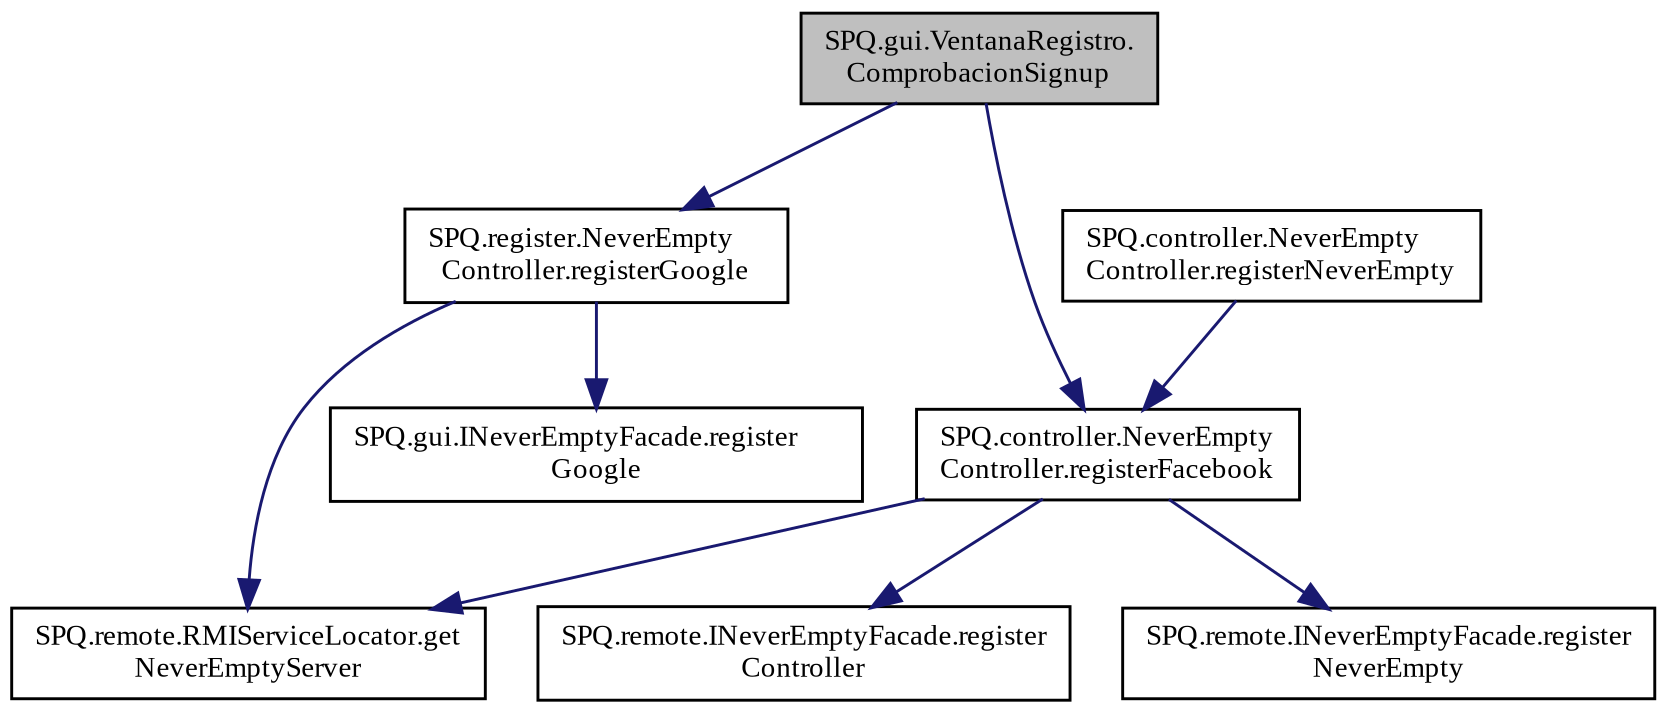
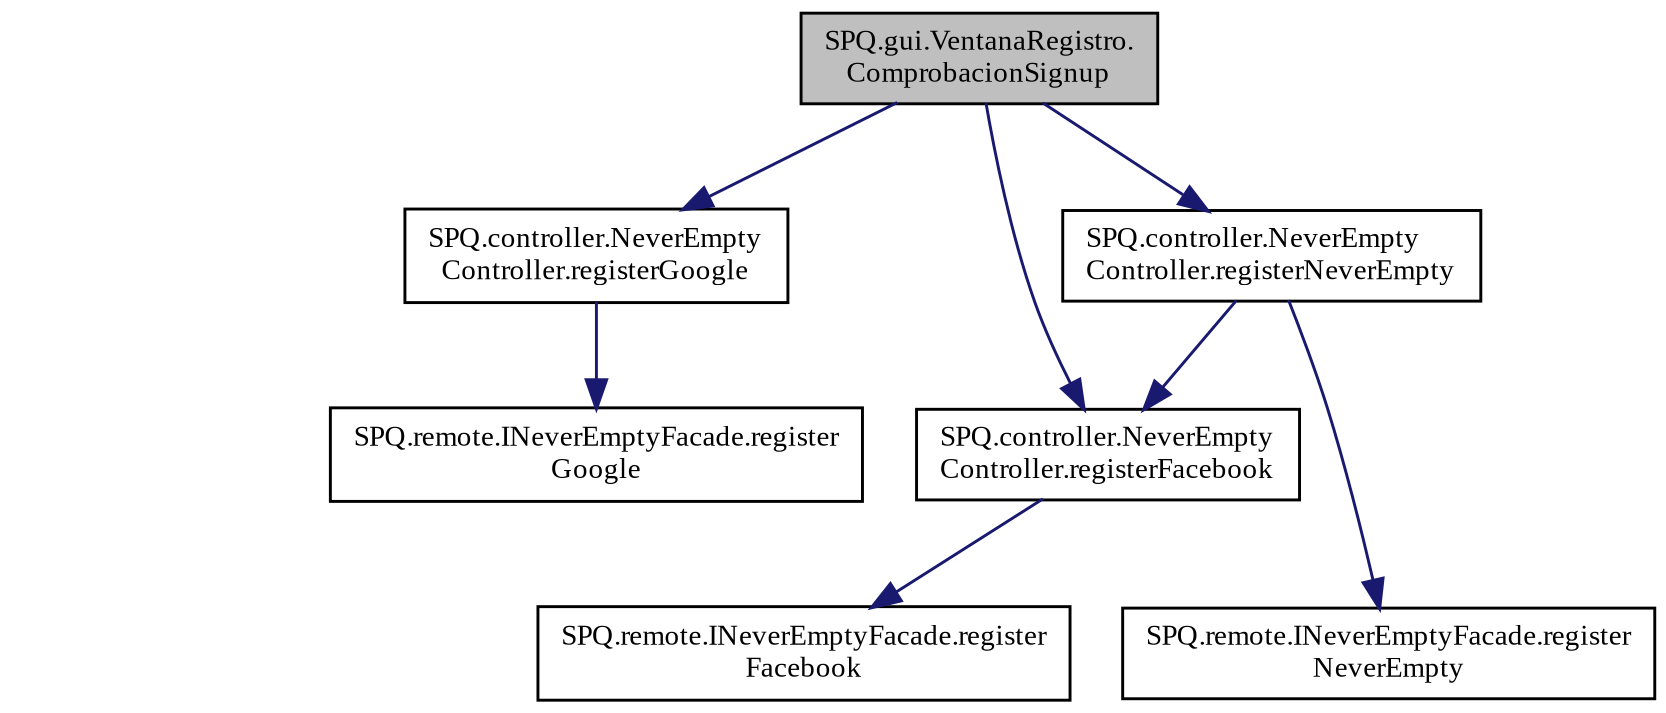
none -> (1113, 149)
(596, 256) -> (596, 256)
(596, 455) -> (596, 455)
(1237, 546) -> (1336, 438)
(249, 653) -> none
(804, 653) -> (804, 653)
